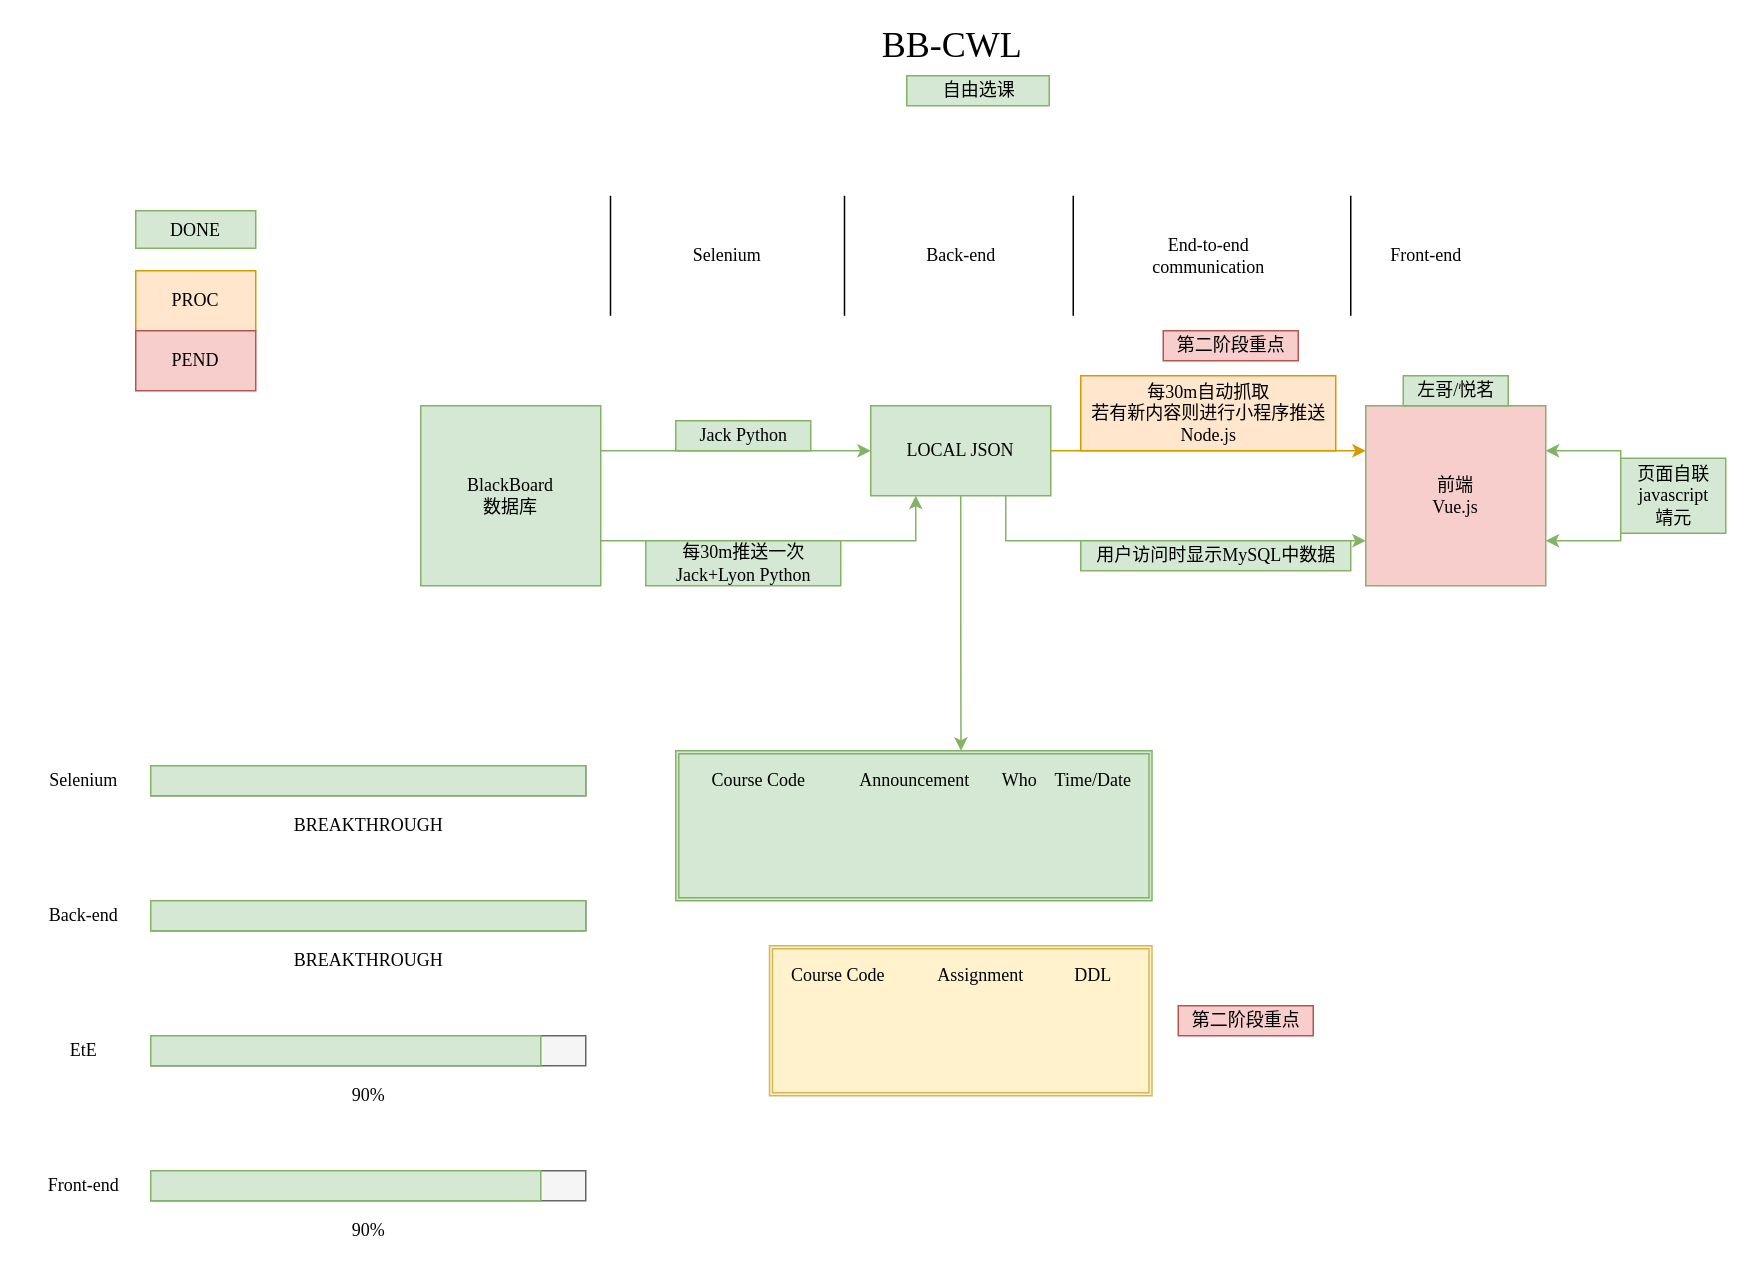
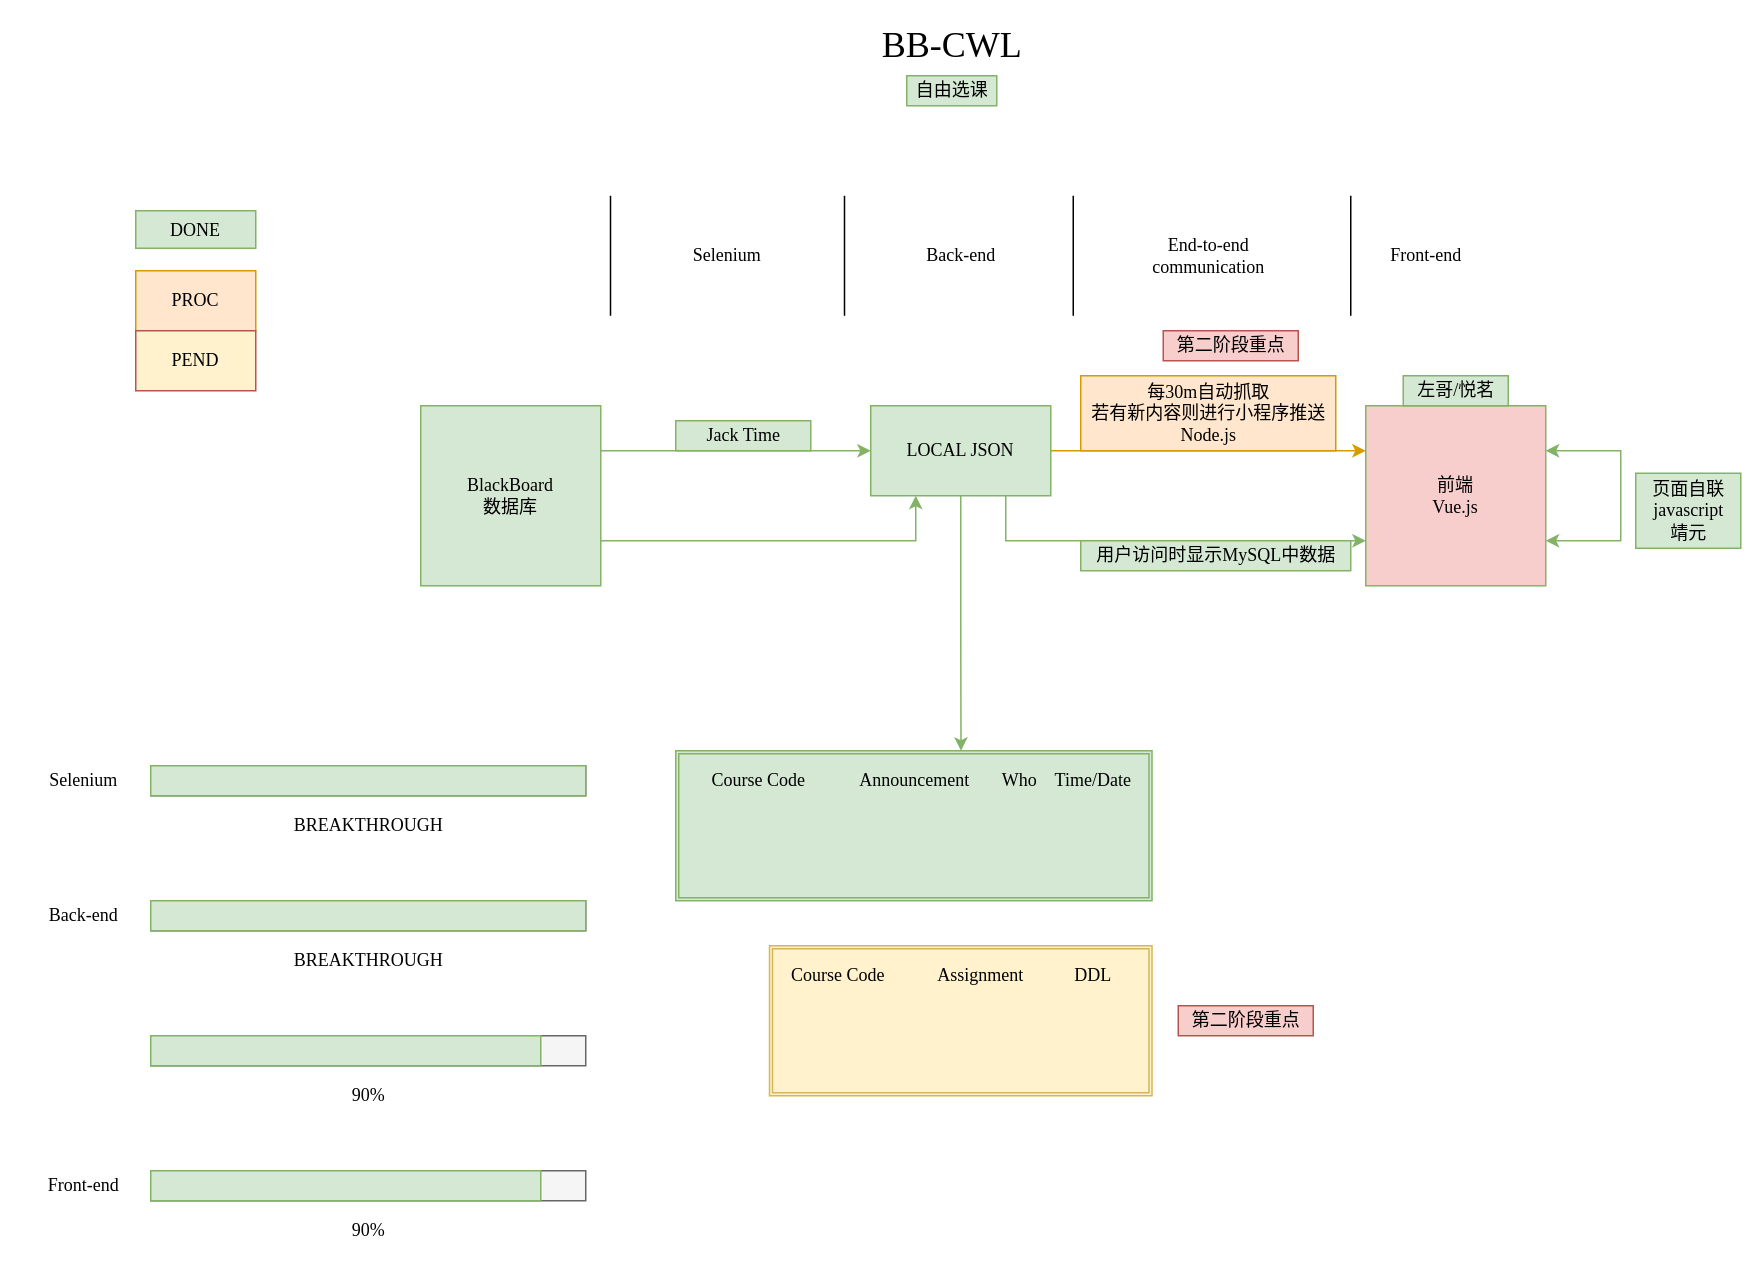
(978, 91) -> (952, 91)
(196, 361) -> (196, 361)
(744, 436) -> (744, 436)
(1673, 496) -> (1688, 511)
(743, 563) -> none
(83, 1051) -> none
